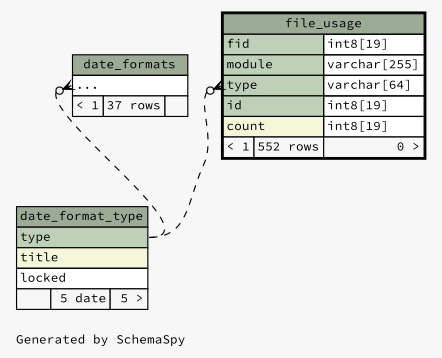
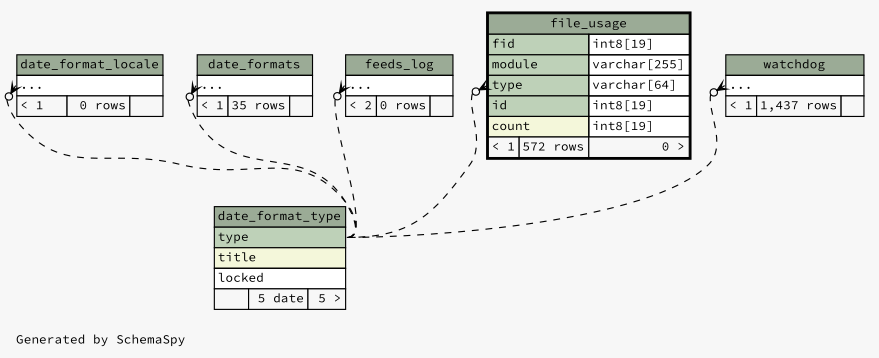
none -> (90, 86)
none -> (399, 86)
none -> (794, 86)
(134, 106) -> (259, 106)
(289, 147) -> (554, 147)
